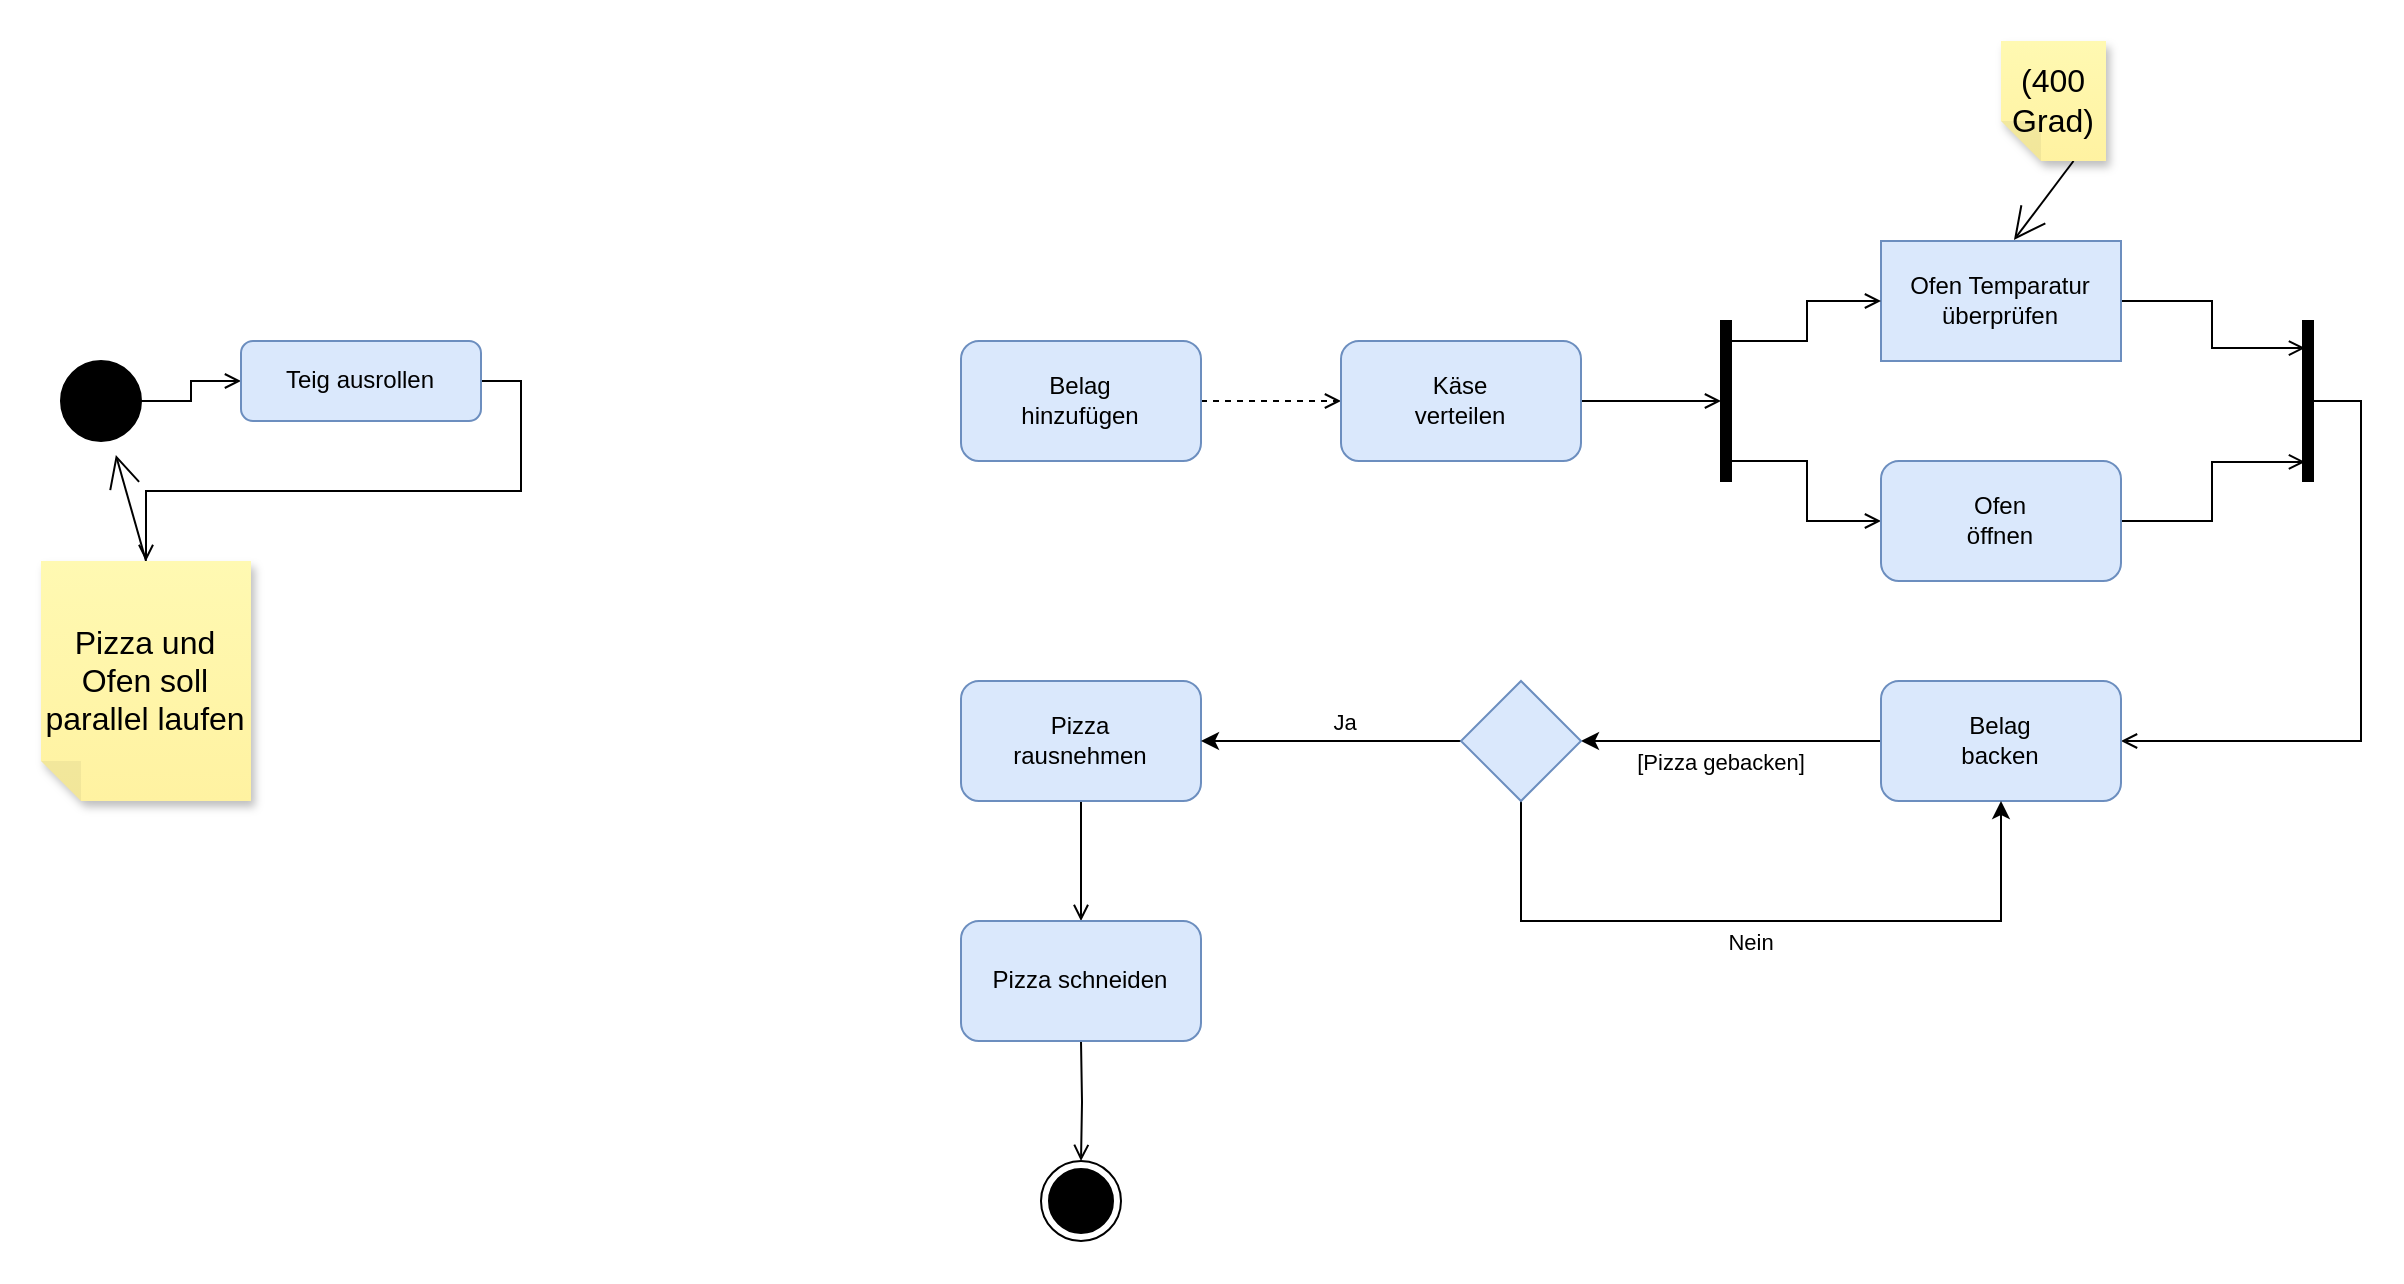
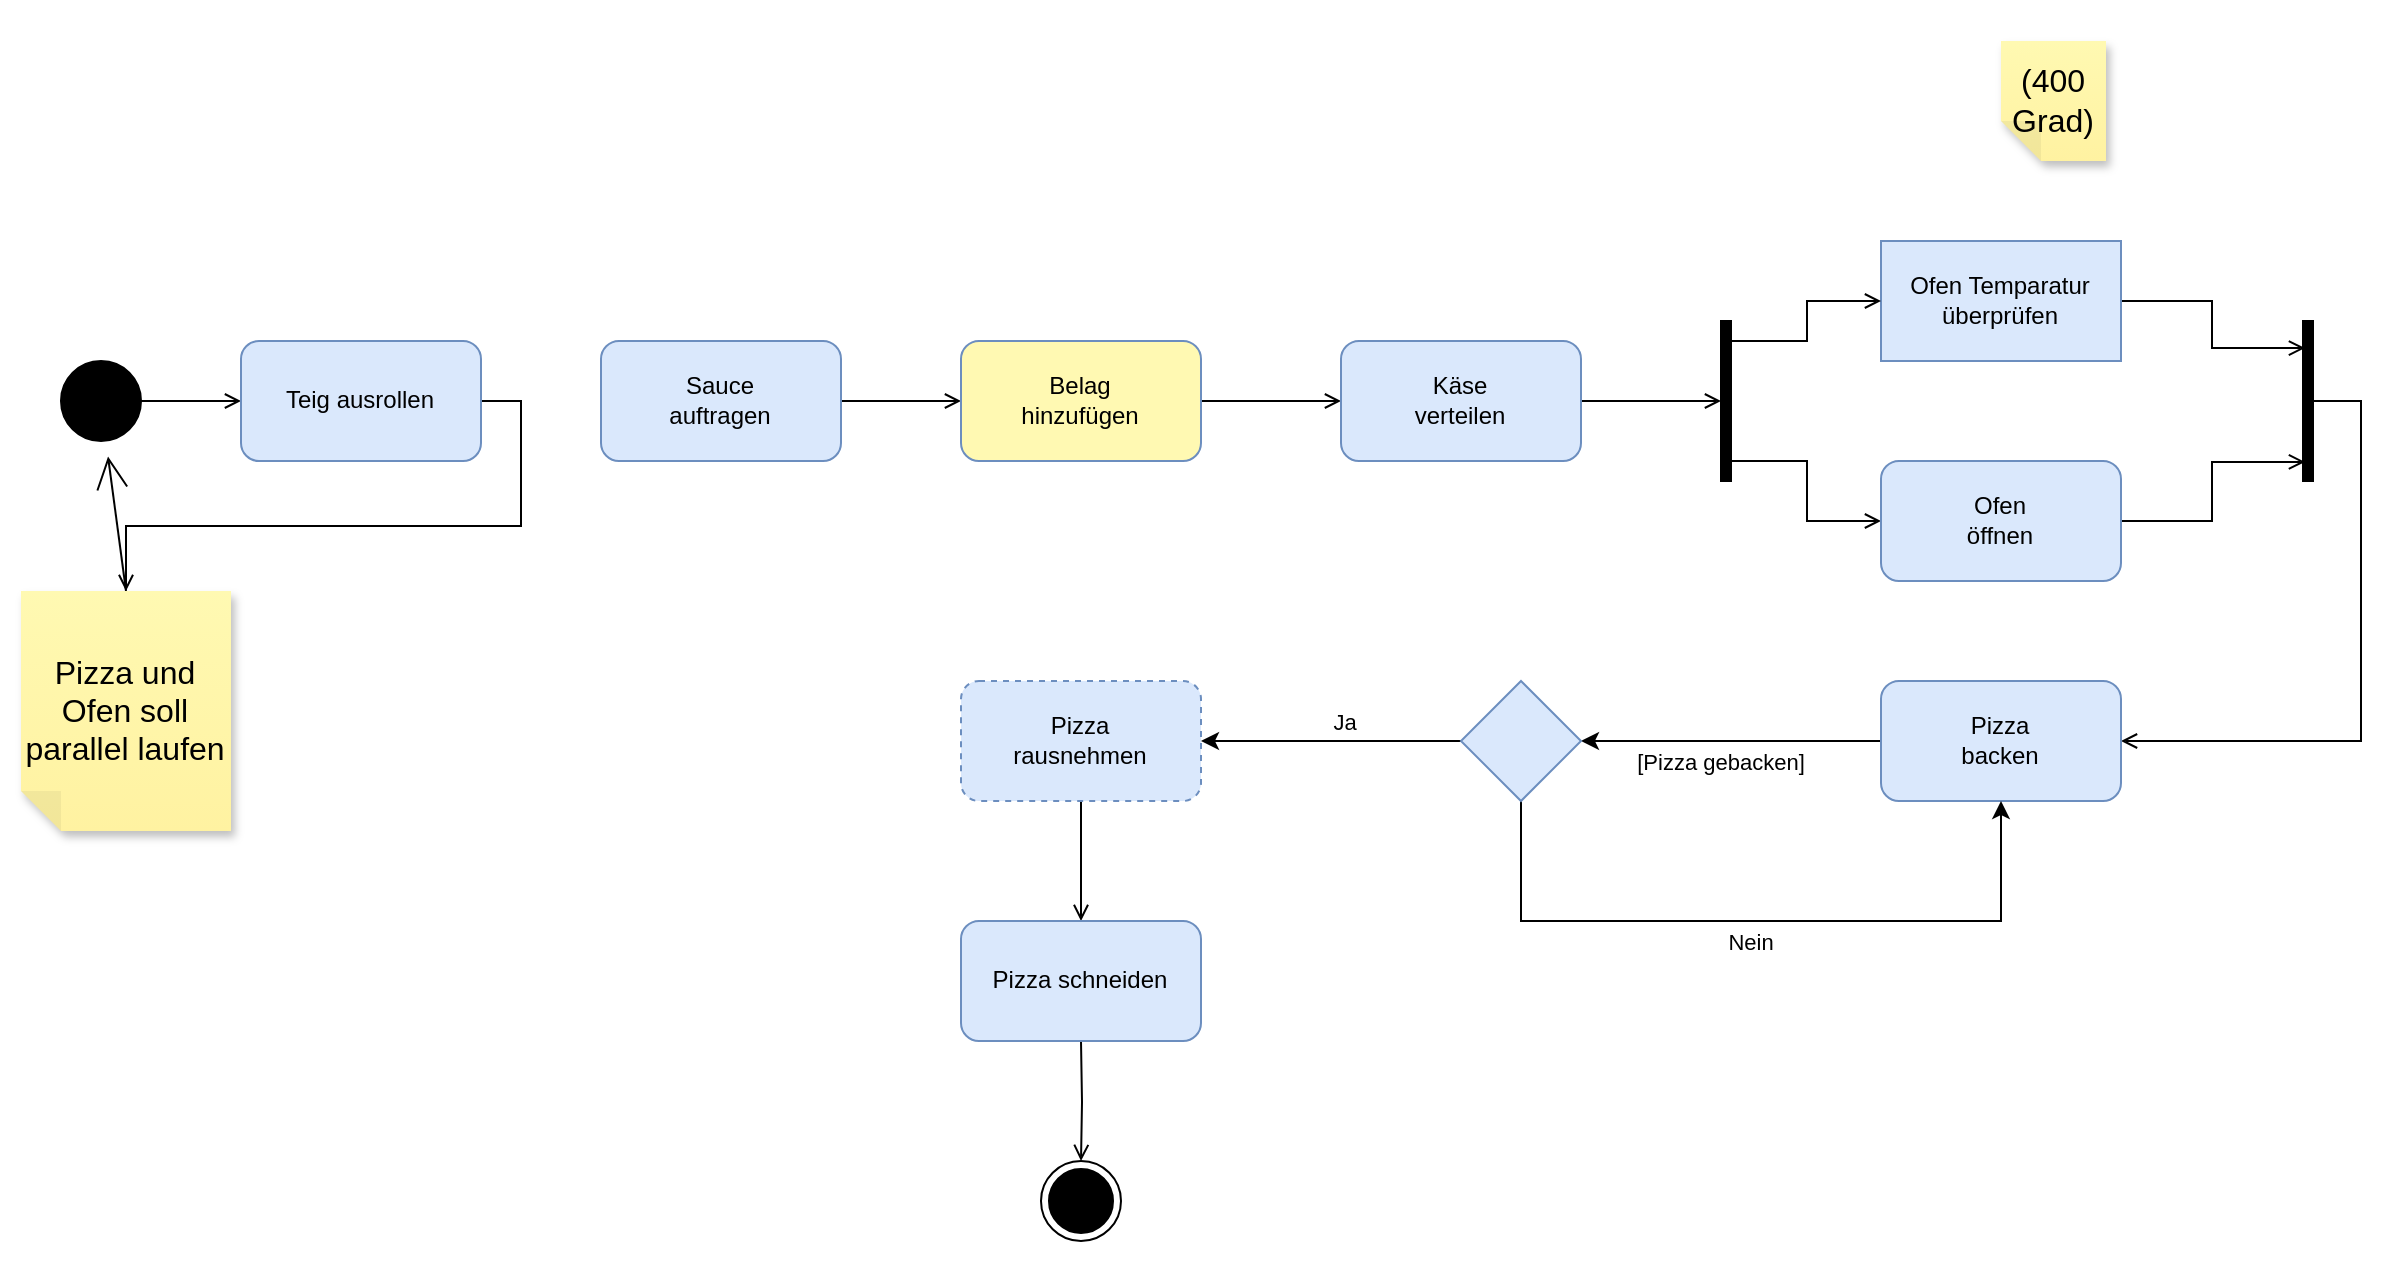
(2044, 200) -> none
(361, 381) -> (361, 401)
none -> (721, 401)
none -> (898, 401)
(1081, 401) -> (1081, 401)
(1269, 401) -> (1269, 401)
(146, 681) -> (126, 711)
(1081, 741) -> (1081, 741)
(2001, 741) -> (2001, 741)
